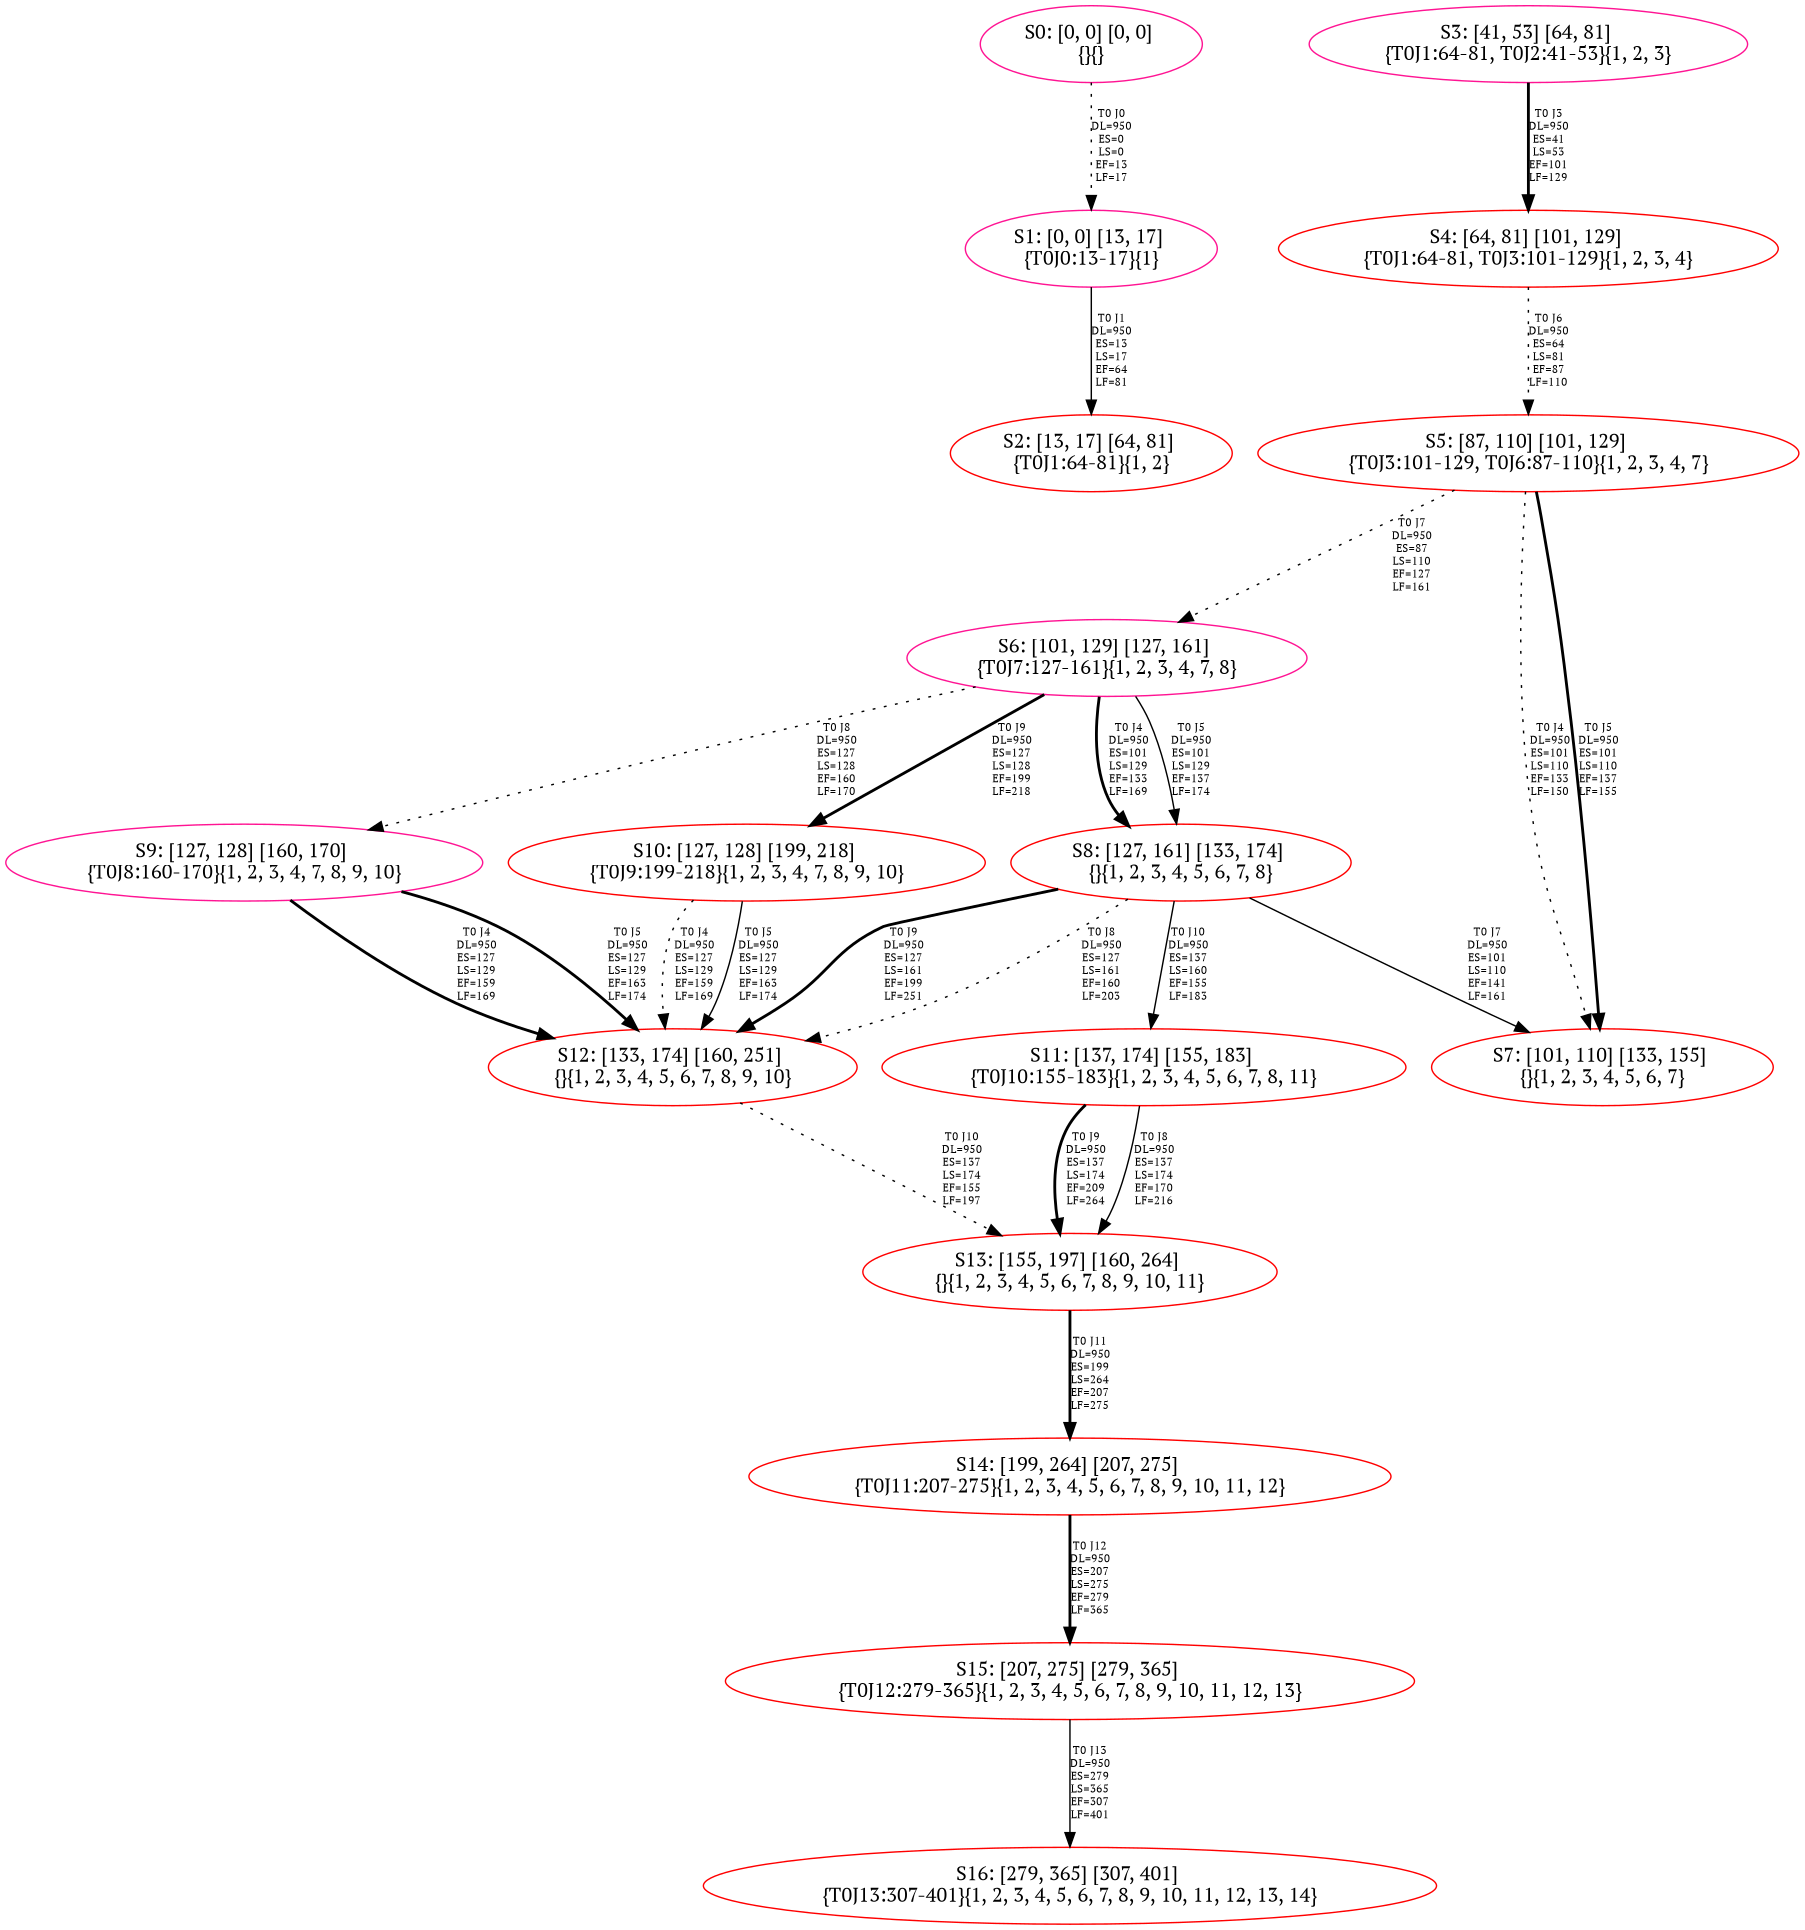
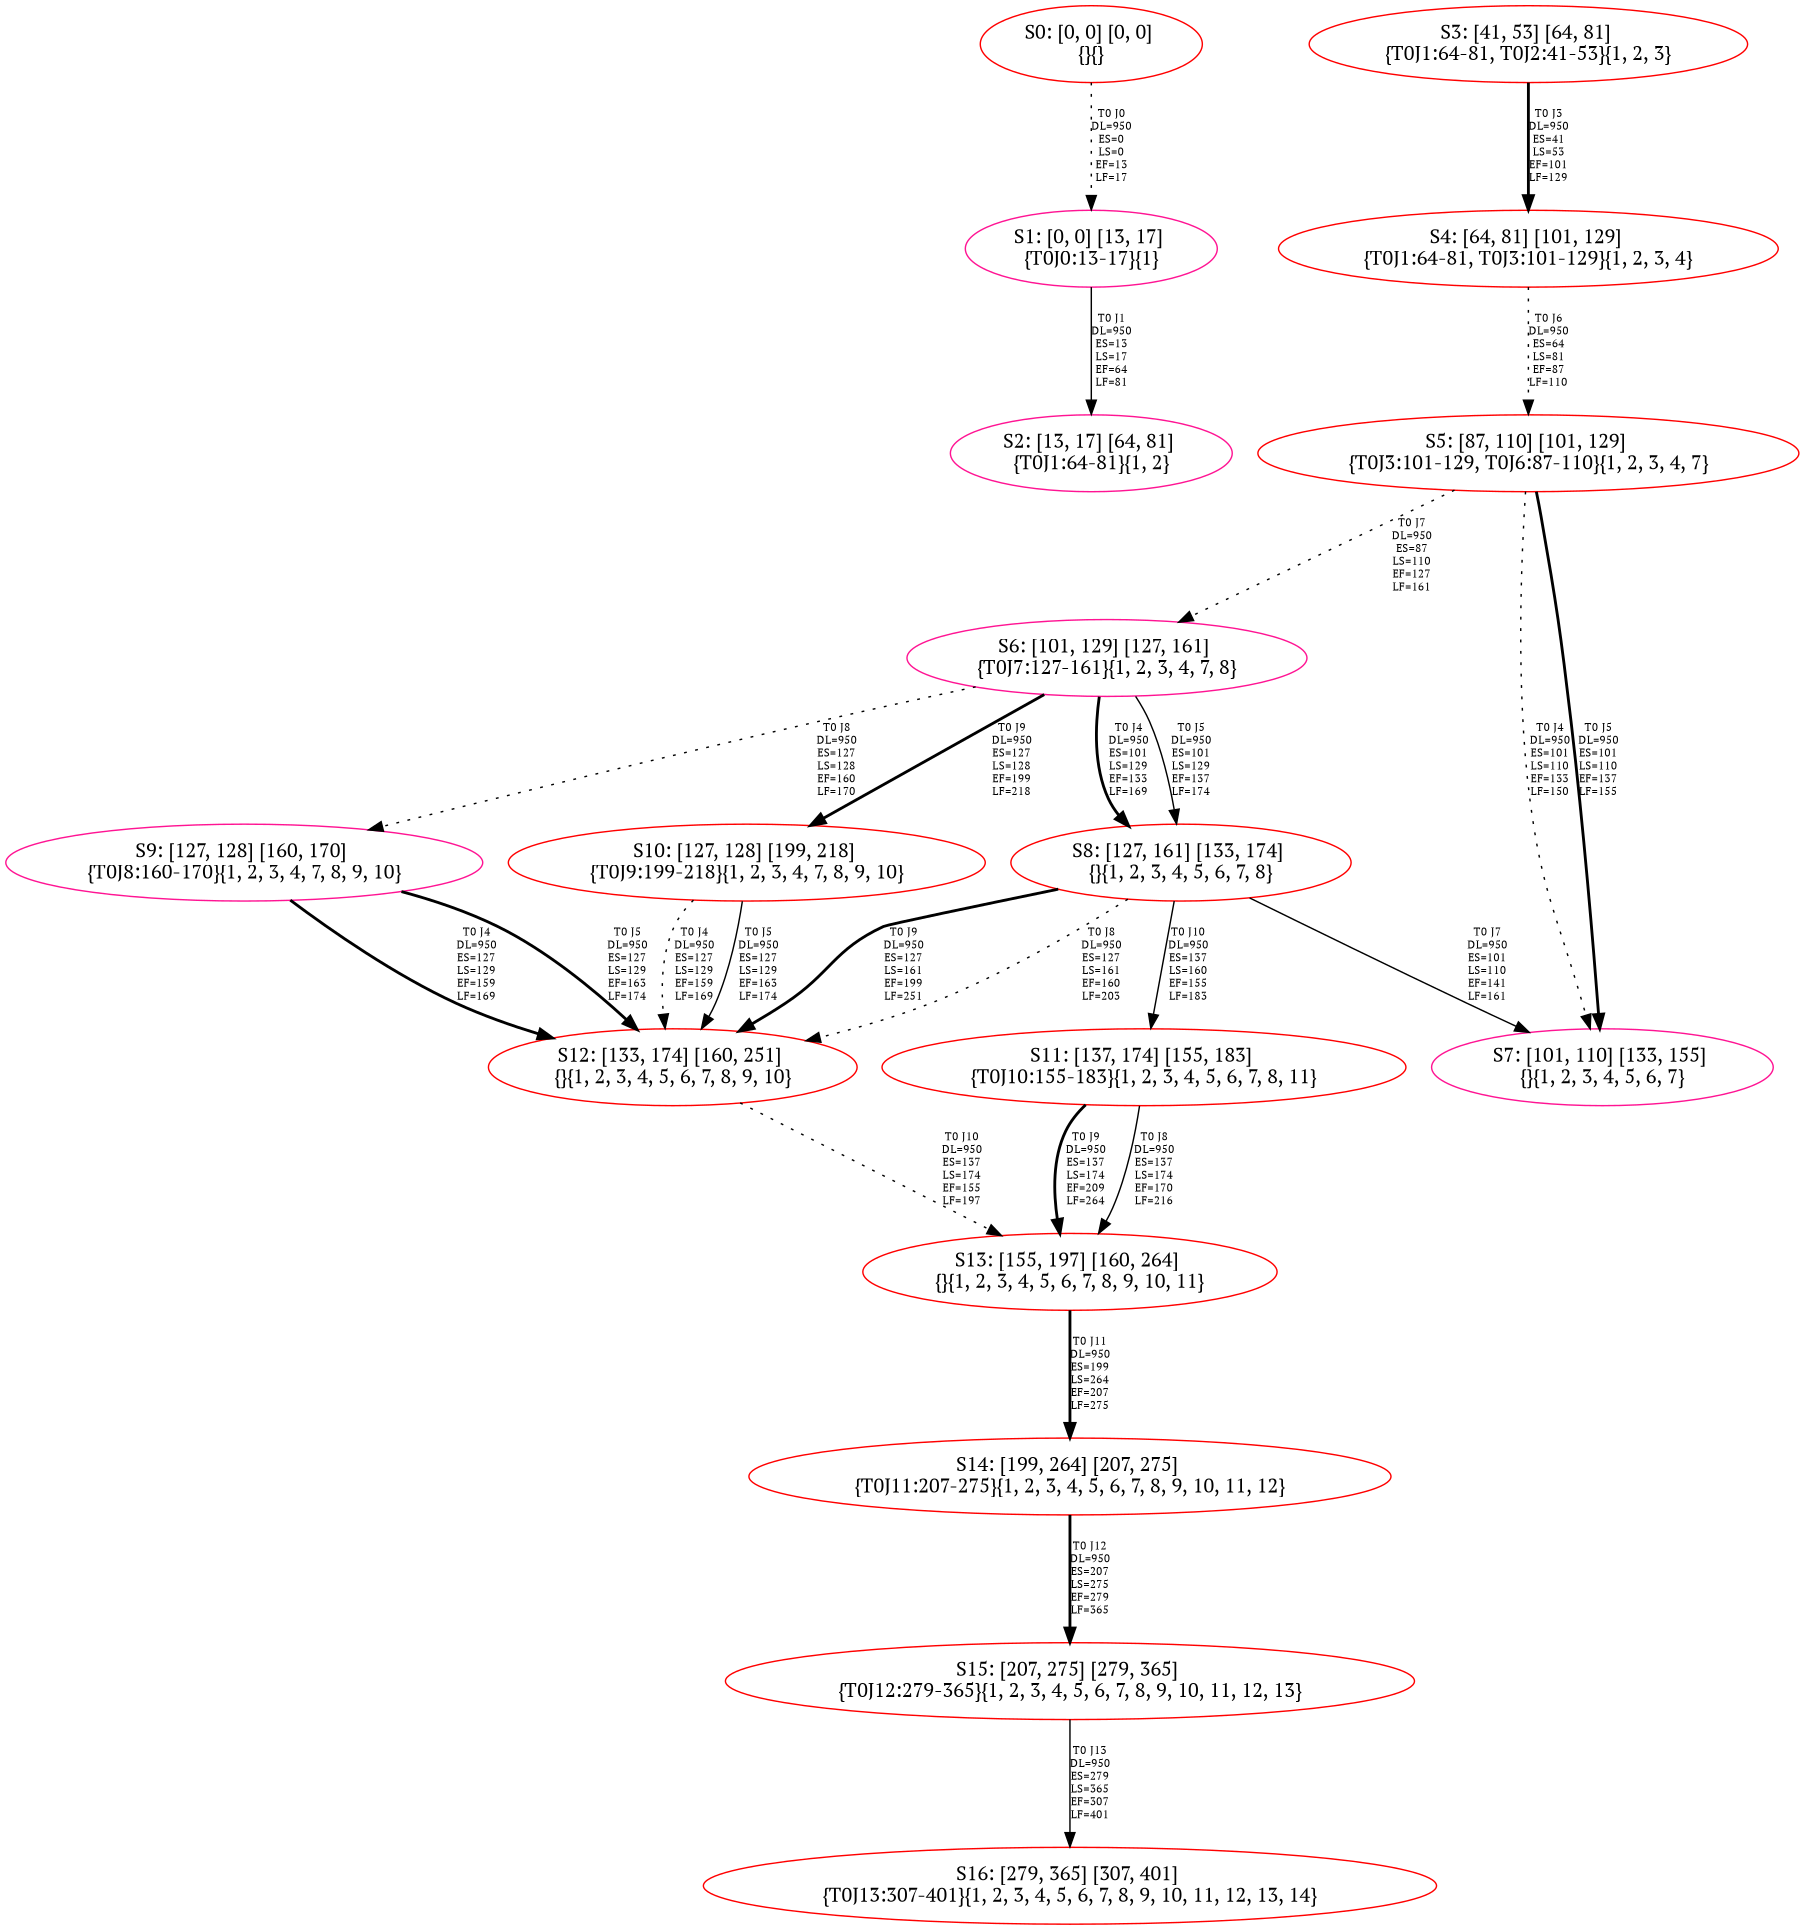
(1091, 44) -> (1091, 44)
(1528, 44) -> (1528, 44)
(1091, 453) -> (1091, 453)
(1602, 1067) -> (1602, 1067)
